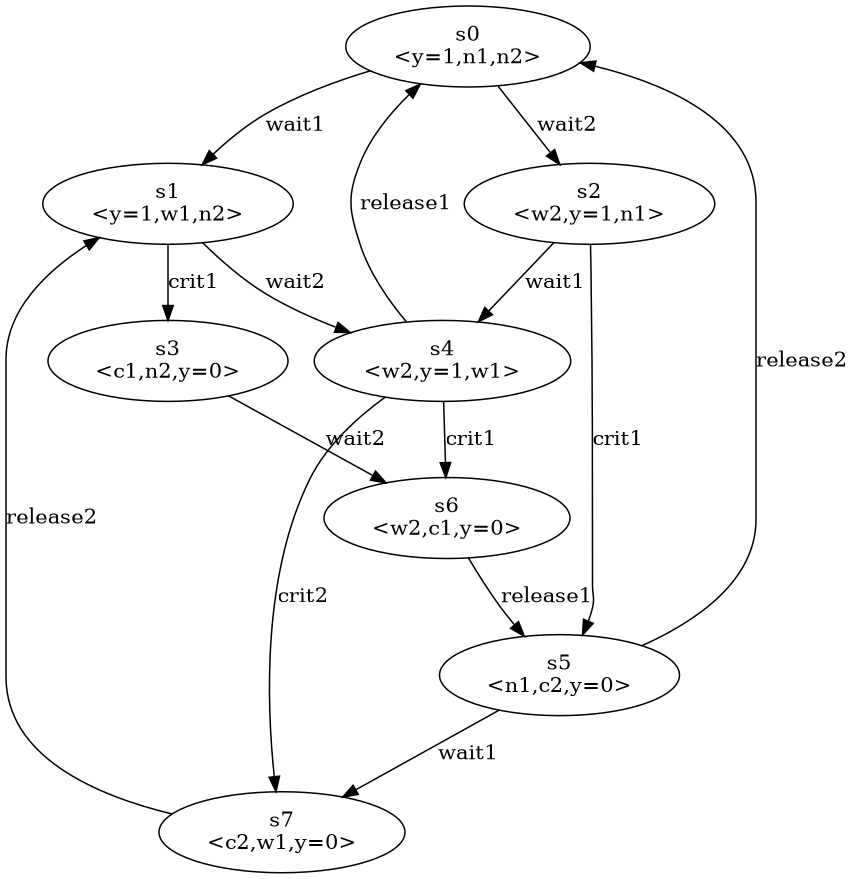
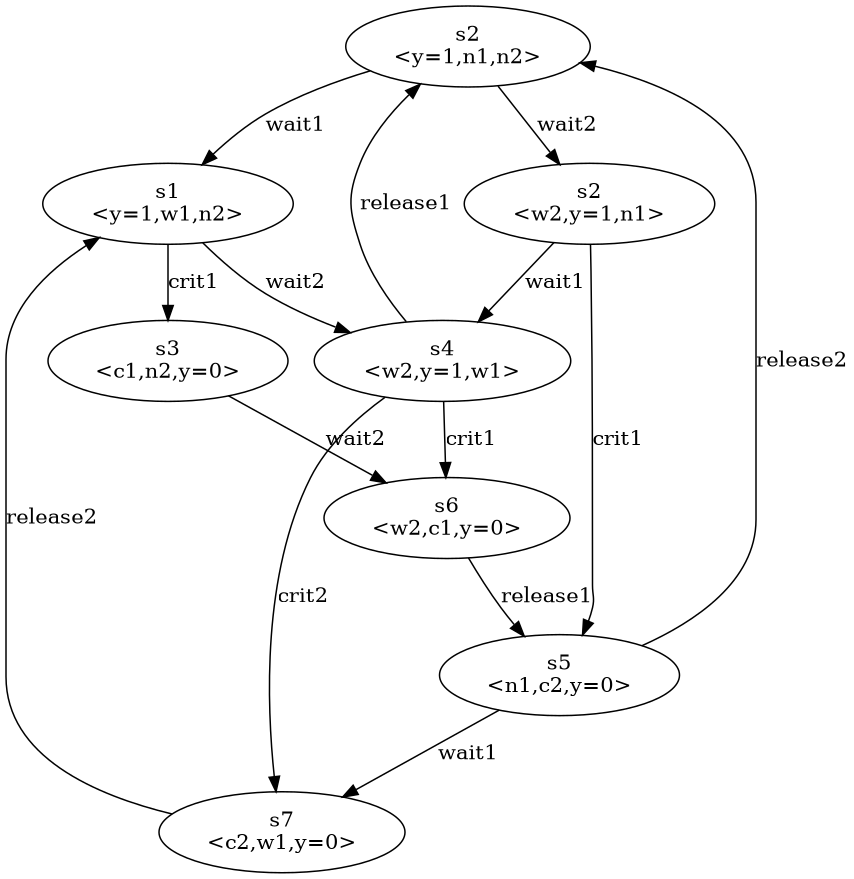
(468, 46) -> (468, 46)
